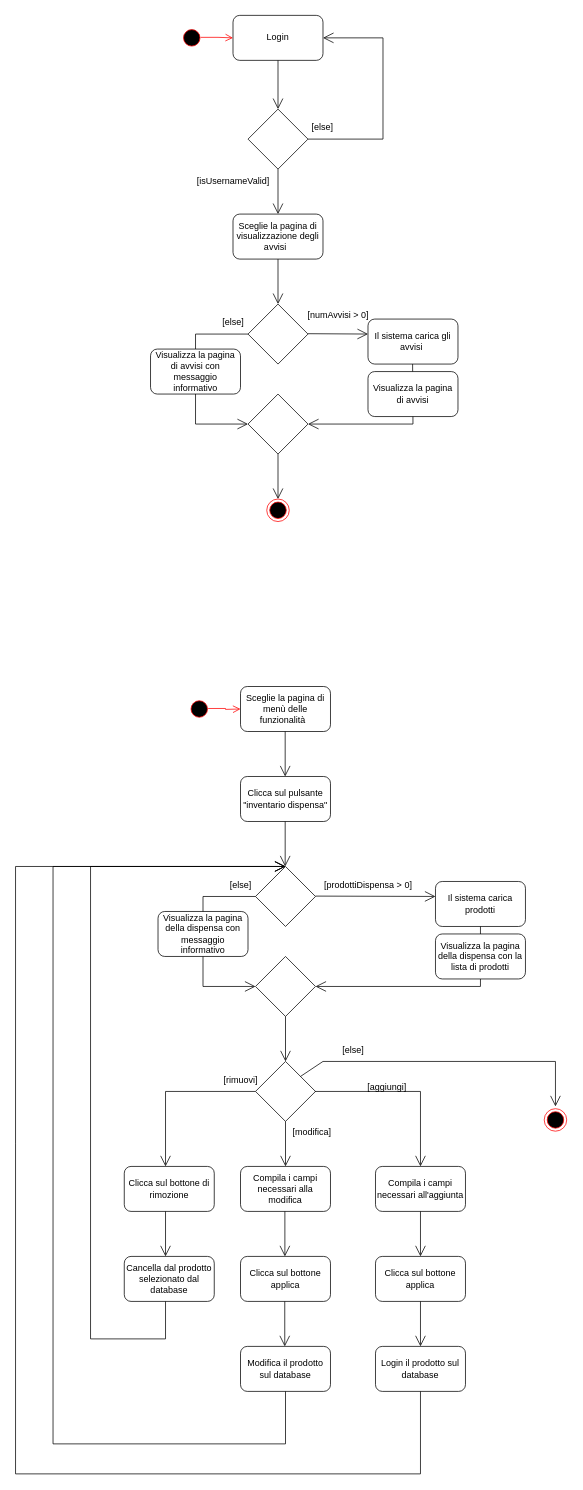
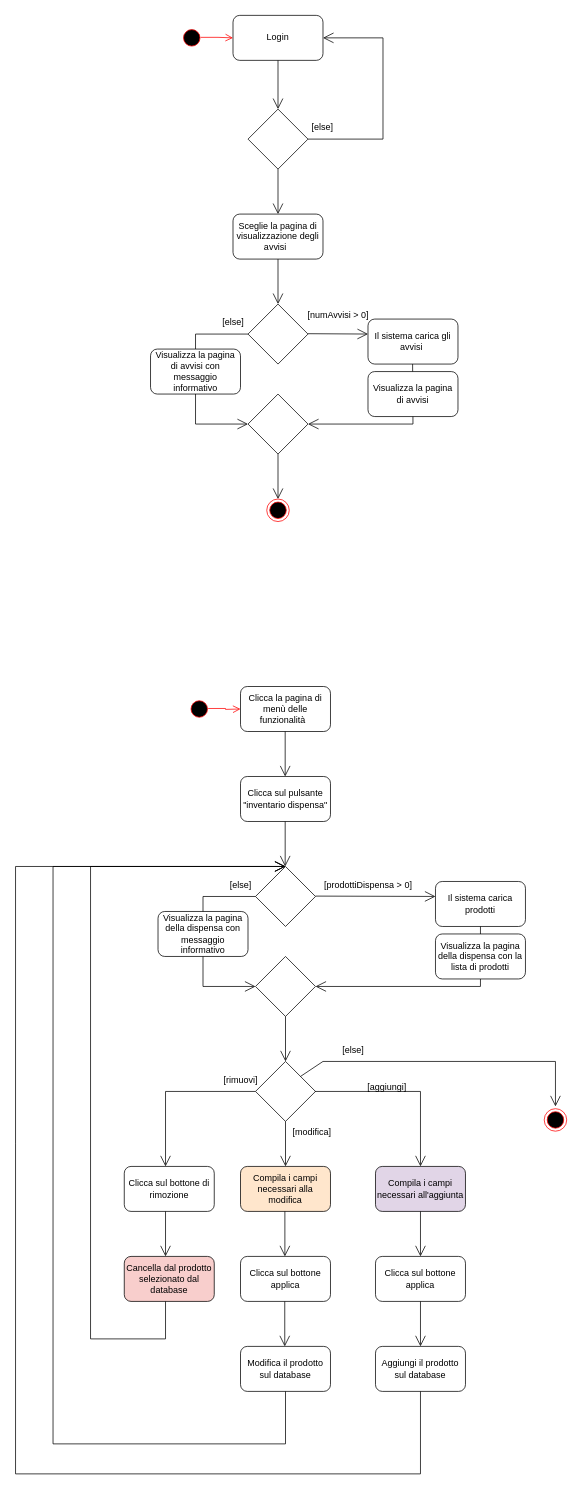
(233, 182) -> none
(285, 709) -> (285, 709)
(285, 1189) -> (285, 1189)
(420, 1189) -> (420, 1189)
(169, 1279) -> (169, 1279)
(420, 1369) -> (420, 1369)
